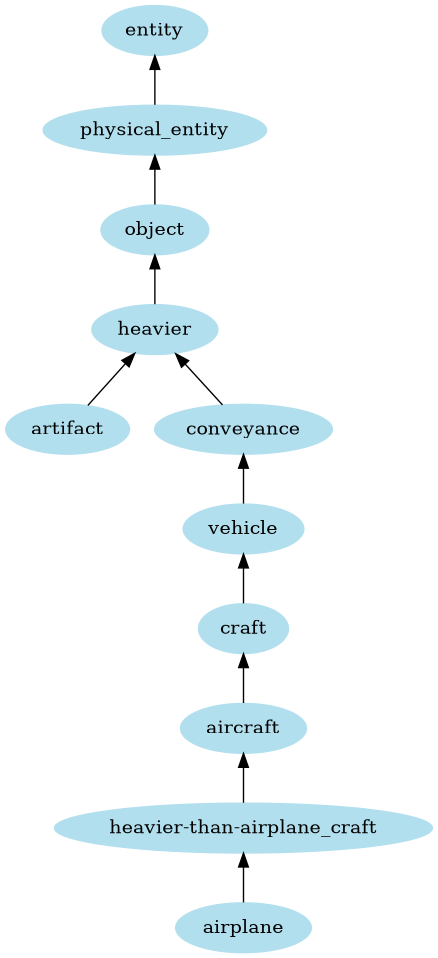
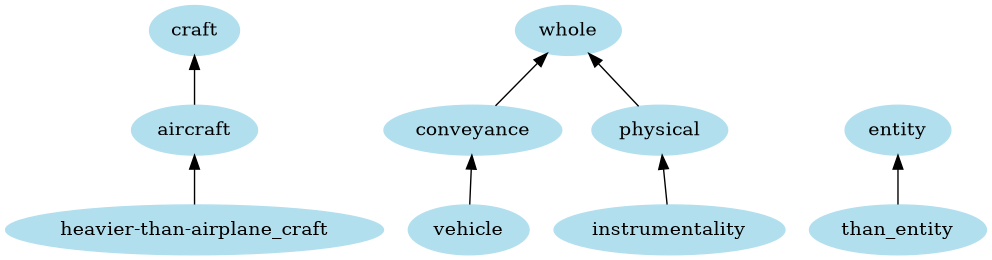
(155, 130) -> (898, 230)
(155, 230) -> none
none -> (669, 230)
(155, 330) -> (568, 30)
(68, 429) -> (660, 130)
(244, 586) -> none
(244, 928) -> none
